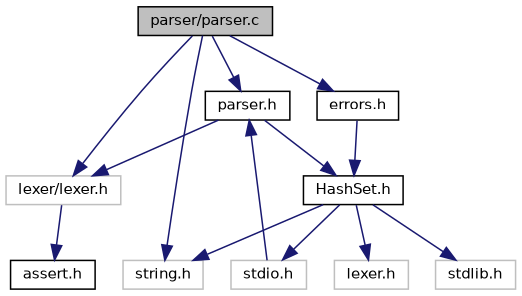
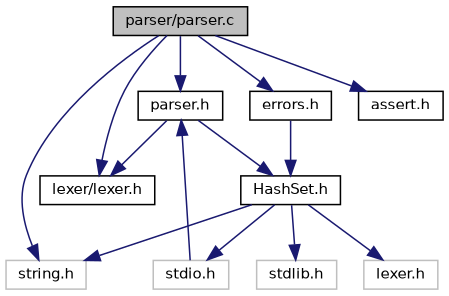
(63, 190) -> (97, 190)
(59, 225) -> (283, 61)
